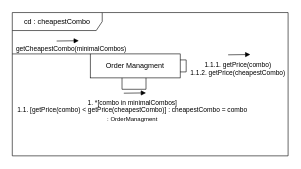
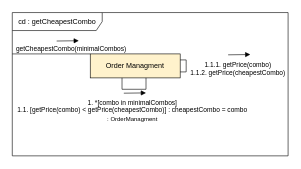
(57, 21) -> (57, 21)
(135, 66) -> (135, 66)
